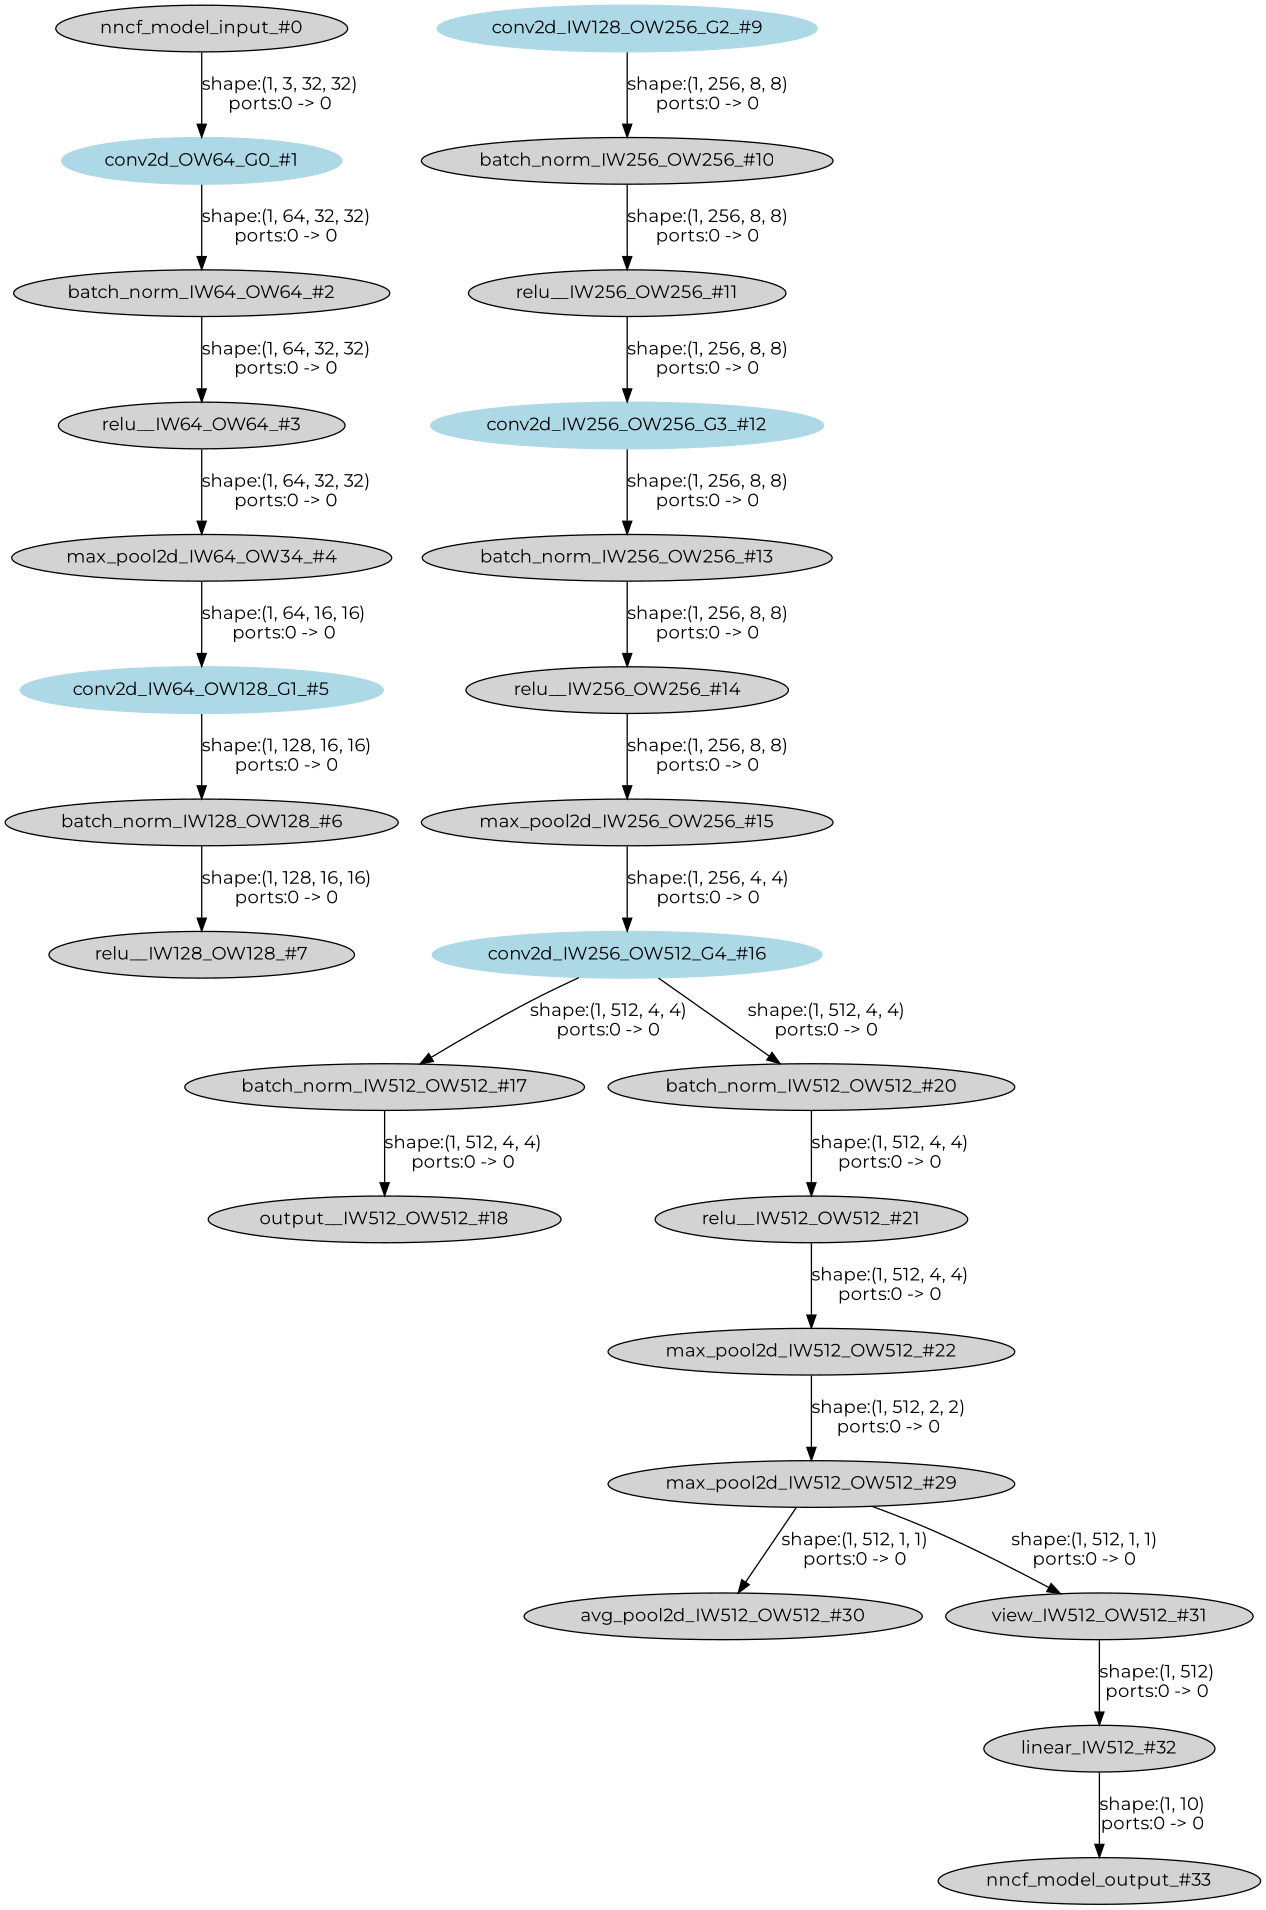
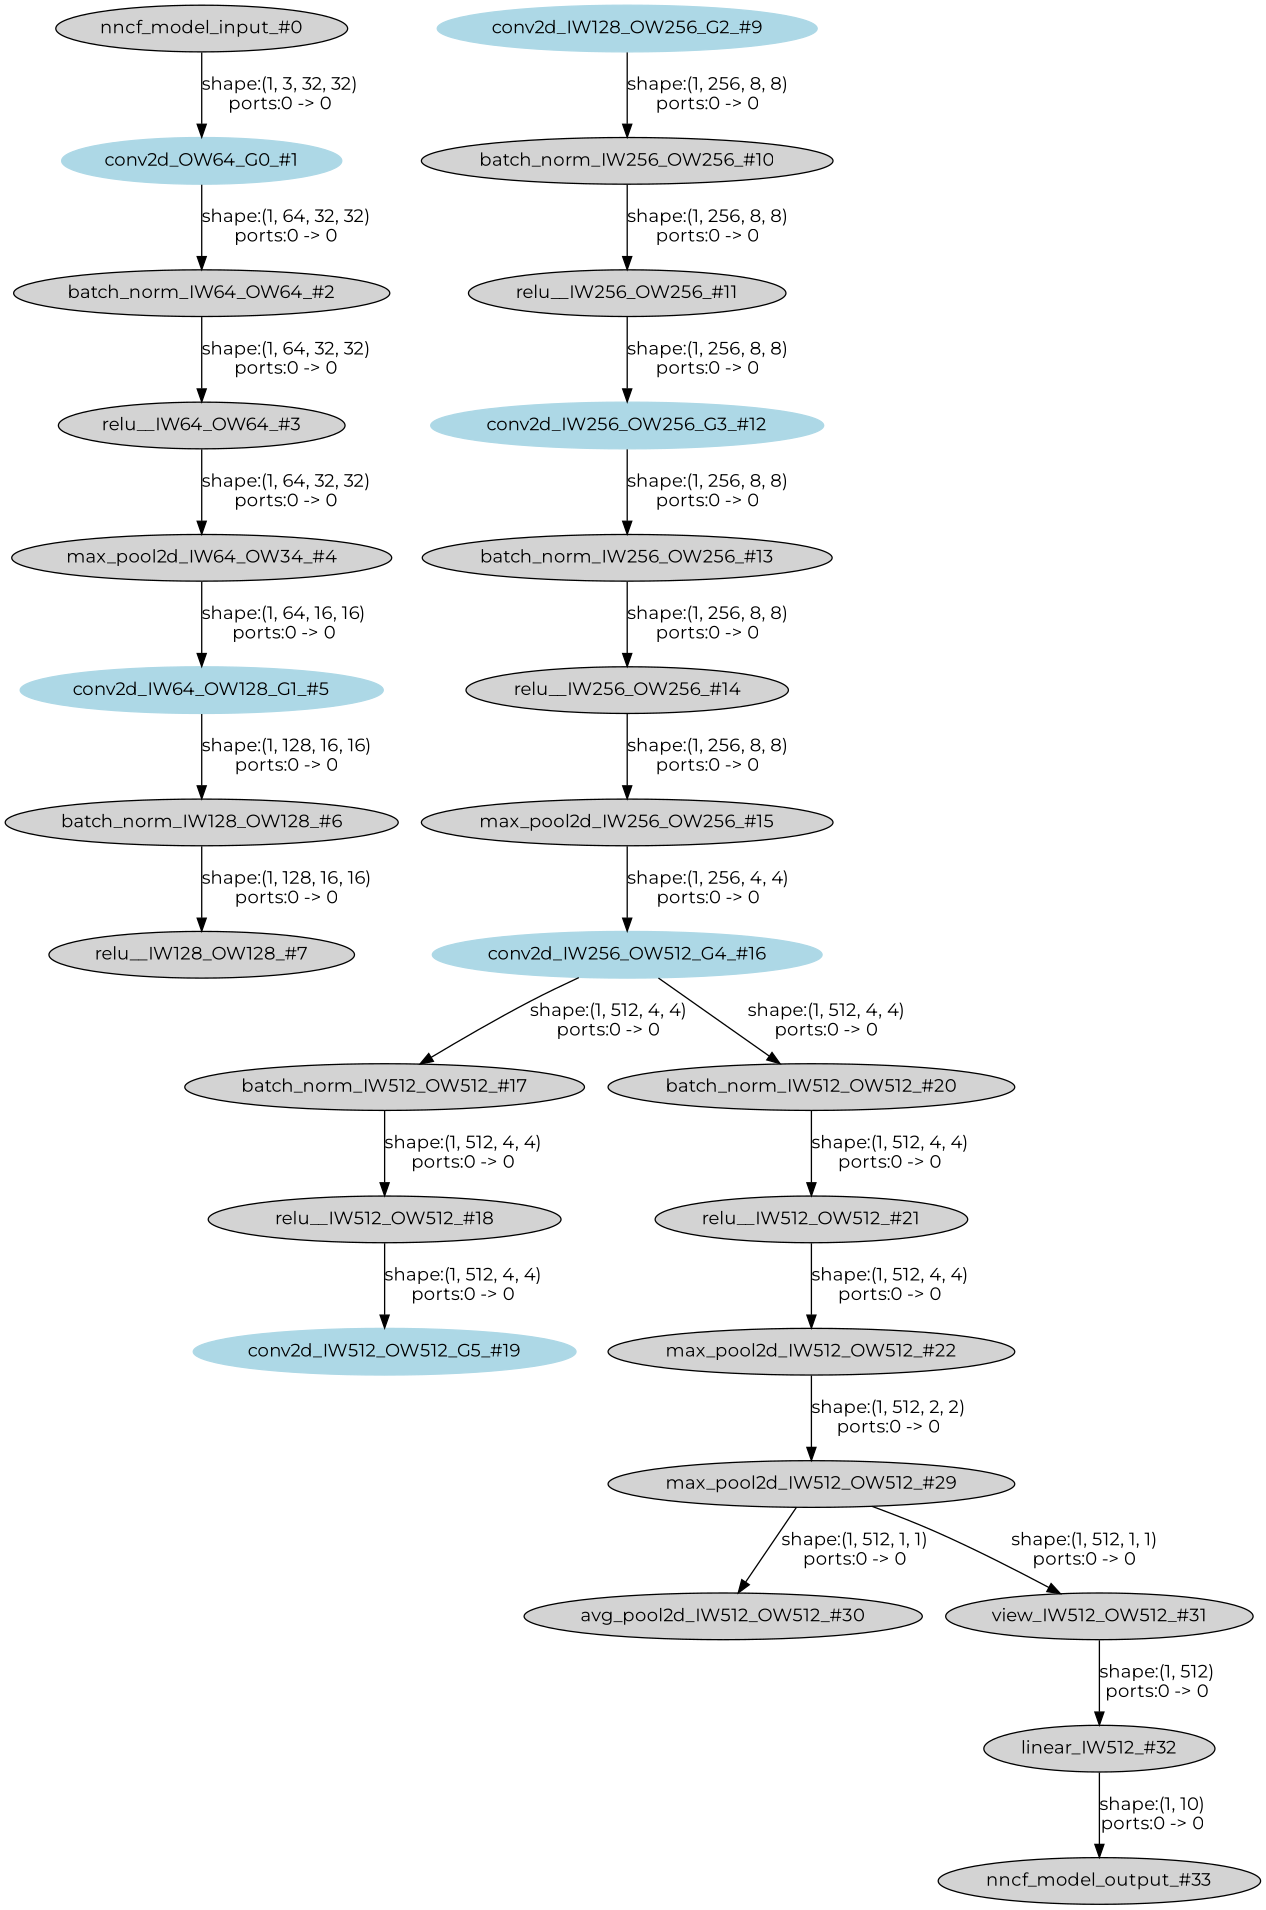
(385, 1219) -> (385, 1219)
none -> (385, 1352)
